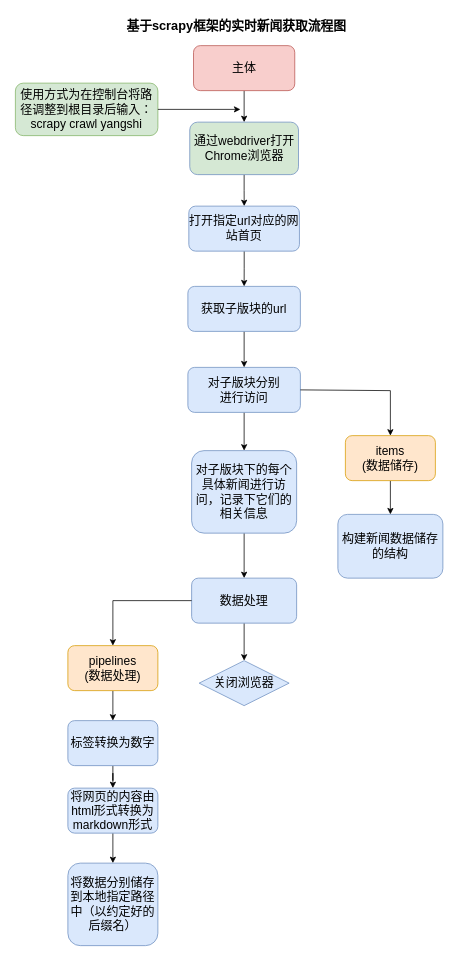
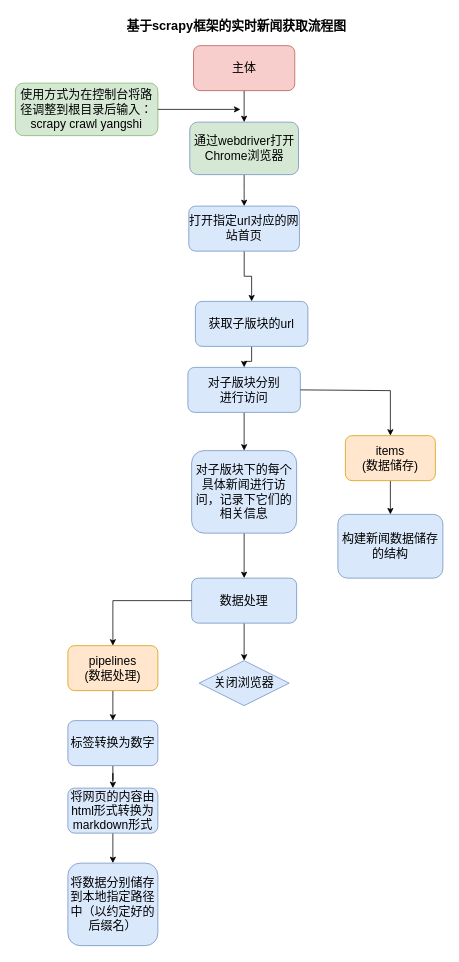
(244, 309) -> (252, 324)
